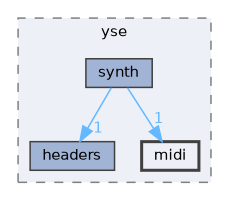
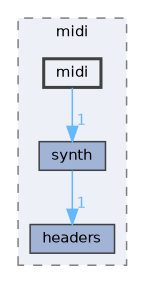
(115, 32) -> (72, 32)
(141, 108) -> (72, 107)
